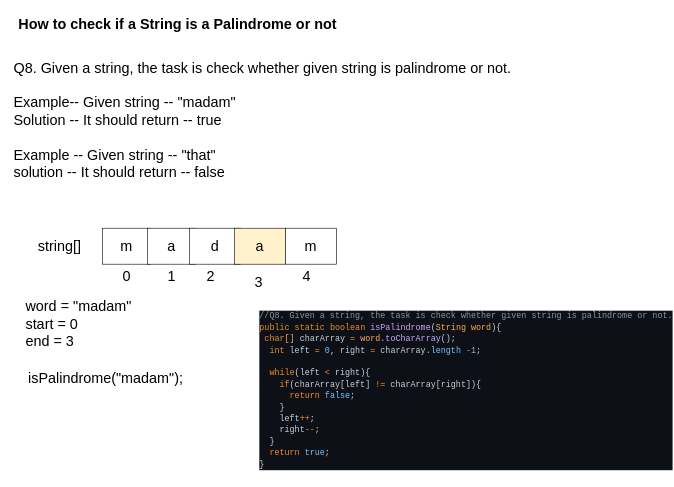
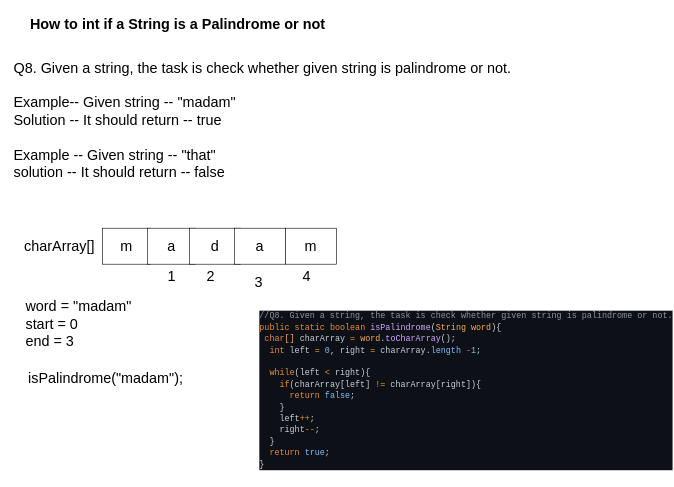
(178, 24) -> (178, 24)
(59, 246) -> (59, 246)
(260, 246) -> (260, 246)
(126, 276) -> none
